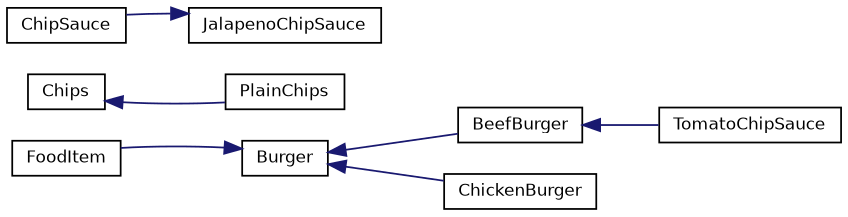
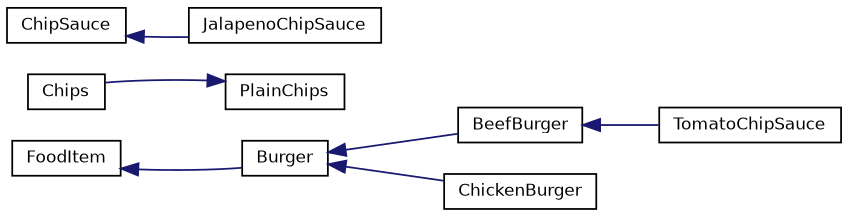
(148, 14) -> (166, 37)
(174, 104) -> (156, 80)
(173, 146) -> (190, 170)
